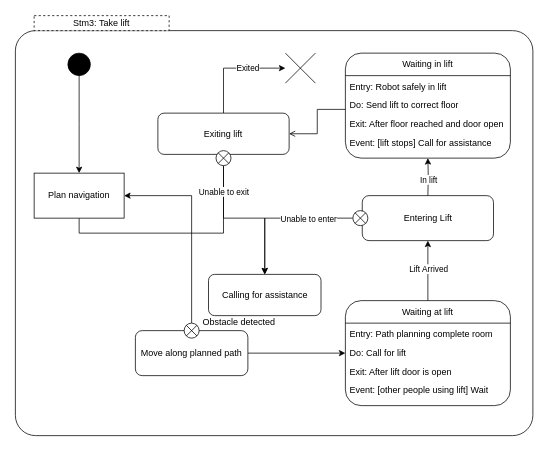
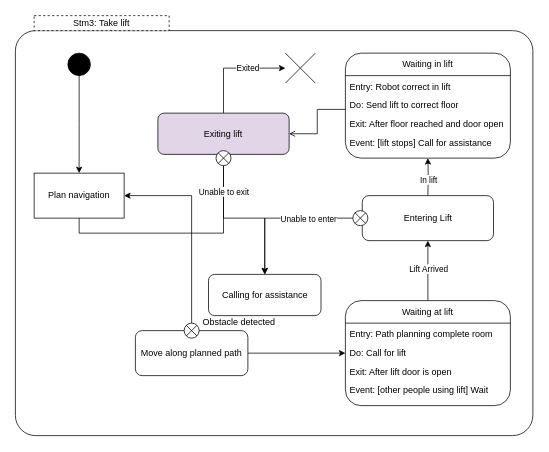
(407, 87) -> (411, 87)
(224, 134) -> (224, 134)
